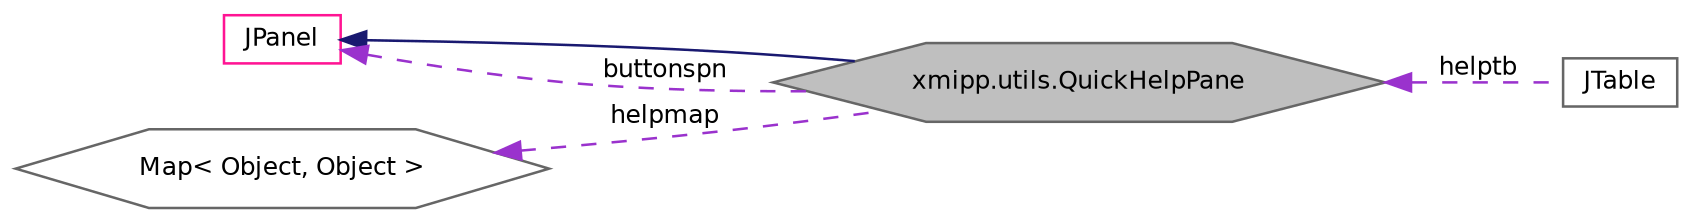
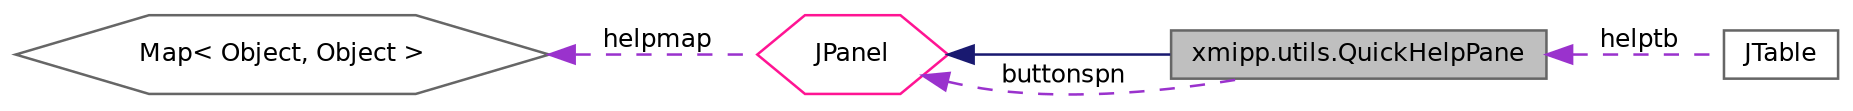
(282, 39) -> (853, 55)
(1079, 82) -> (1359, 55)
(702, 133) -> (666, 55)
